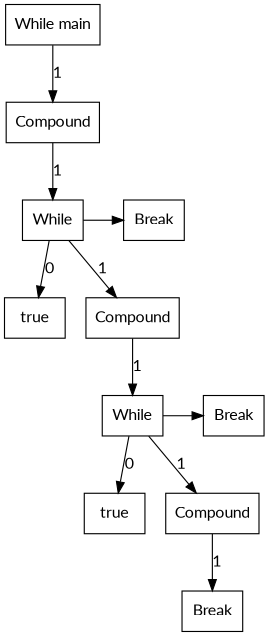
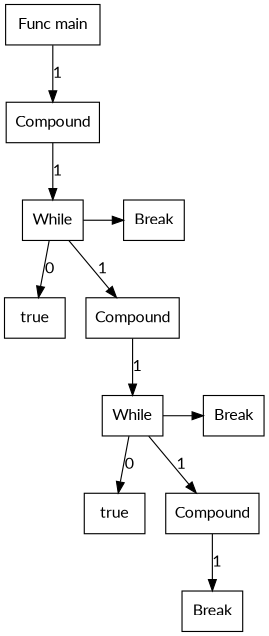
(53, 25) -> (53, 25)
